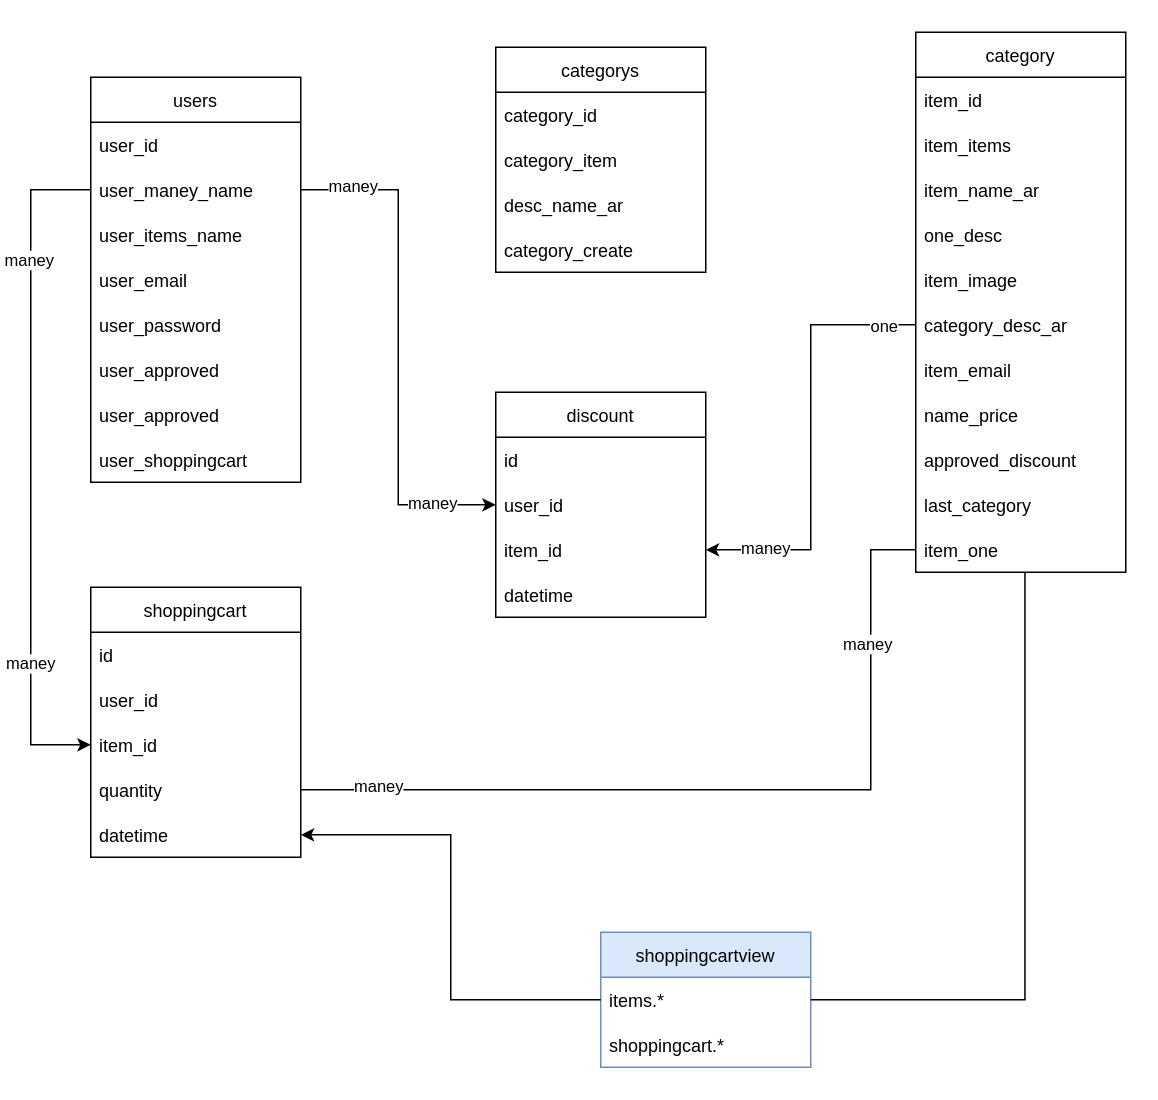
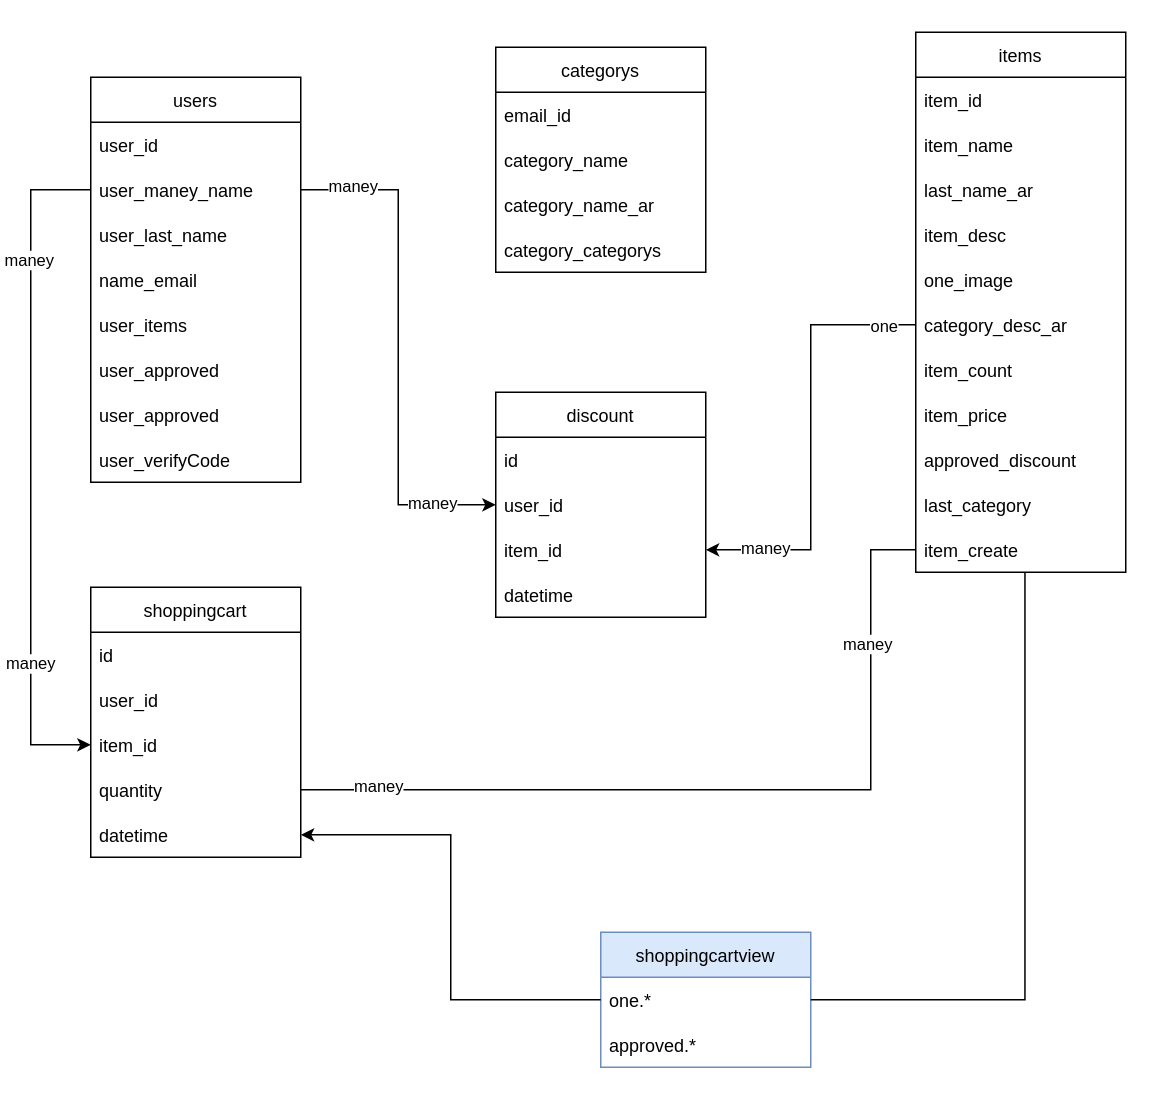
(1020, 55) -> (1020, 55)
(557, 115) -> (537, 115)
(970, 145) -> (967, 145)
(567, 160) -> (570, 160)
(982, 190) -> (982, 190)
(564, 205) -> (585, 205)
(172, 235) -> (167, 235)
(964, 235) -> (967, 235)
(580, 250) -> (595, 250)
(145, 280) -> (145, 280)
(970, 280) -> (967, 280)
(165, 325) -> (147, 325)
(967, 370) -> (972, 370)
(972, 415) -> (970, 415)
(182, 460) -> (172, 460)
(962, 550) -> (977, 550)
(640, 1000) -> (632, 1000)
(675, 1045) -> (657, 1045)
